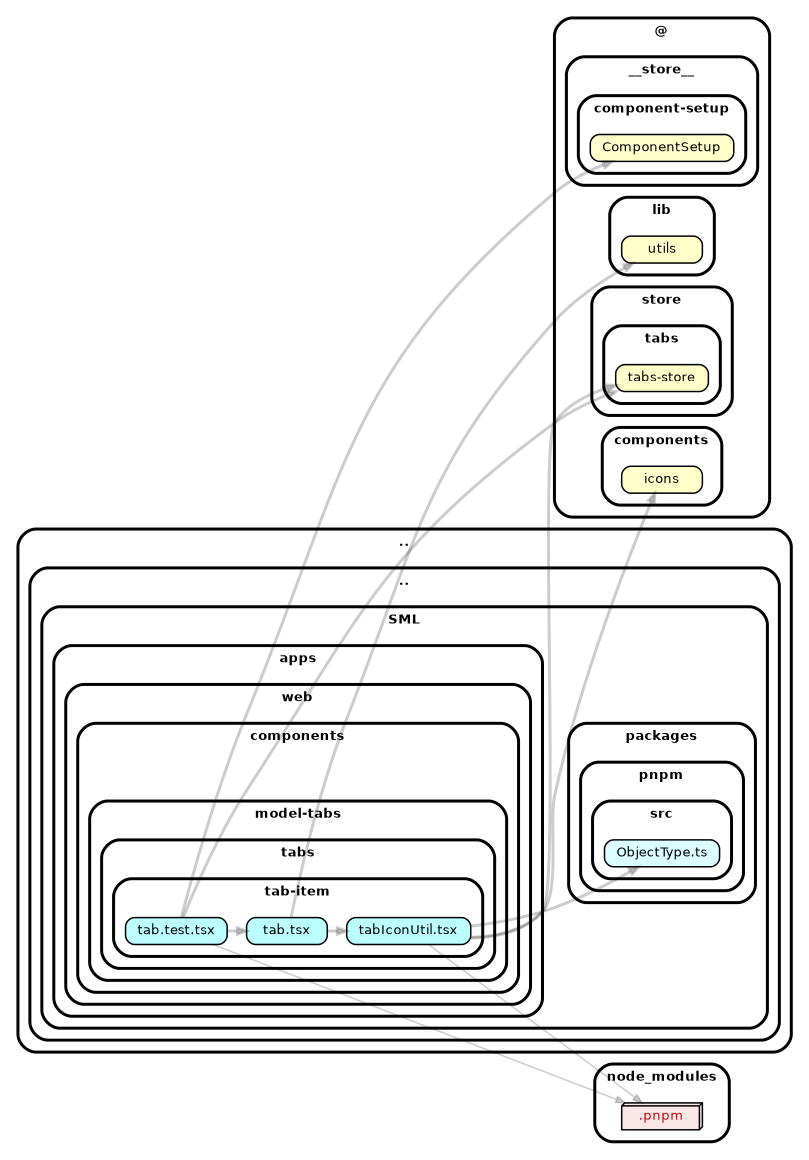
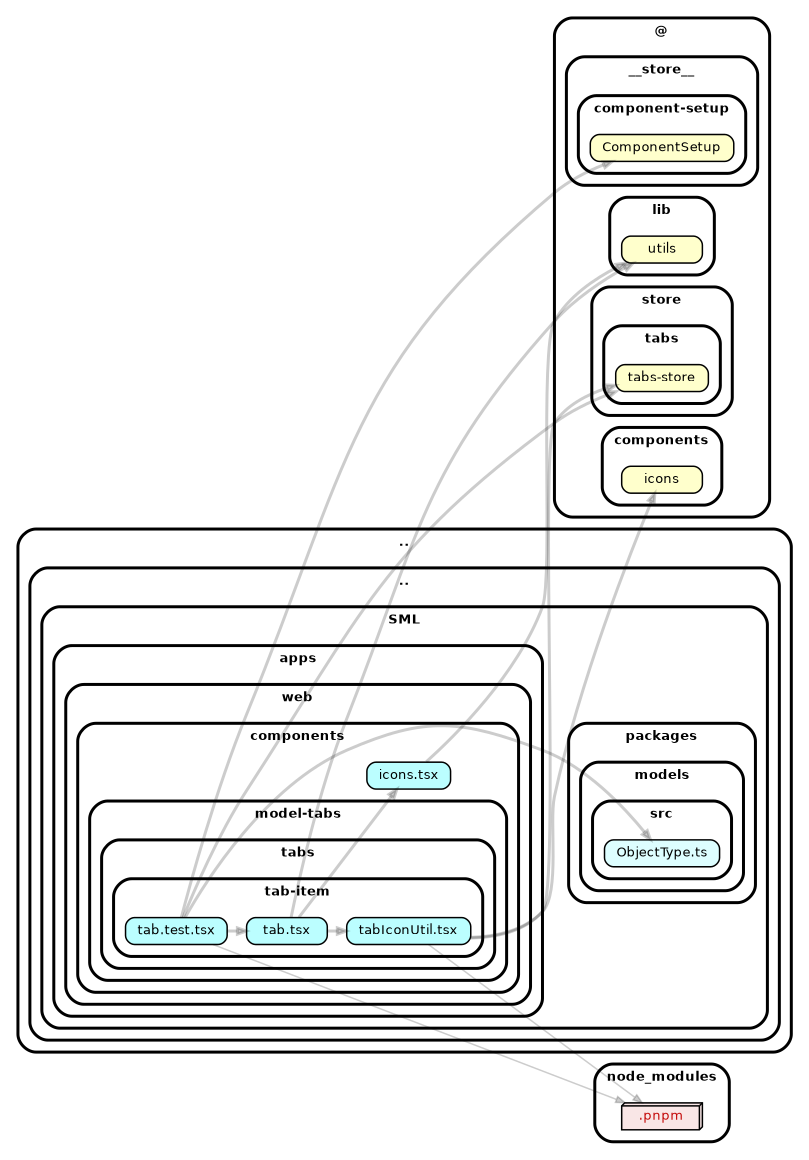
none -> (409, 776)
(662, 776) -> (662, 776)
(558, 906) -> (394, 733)
